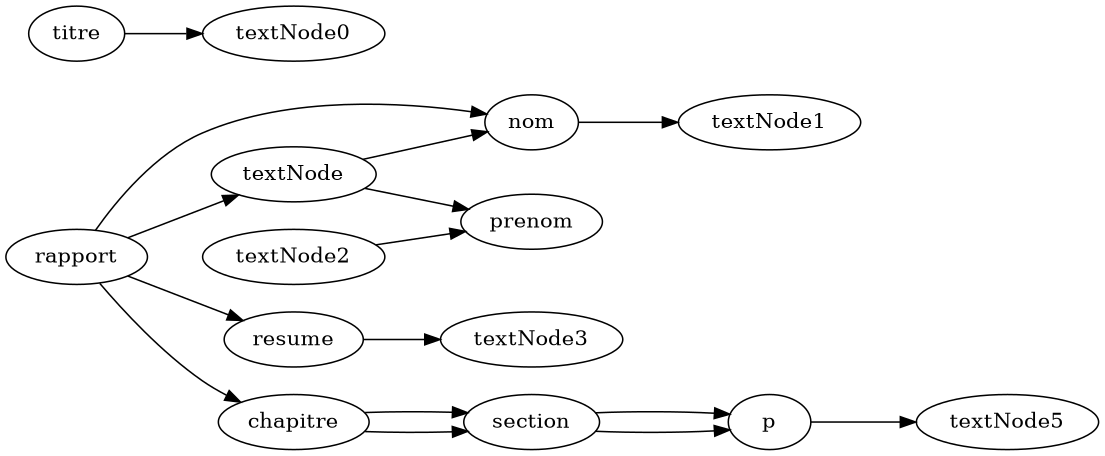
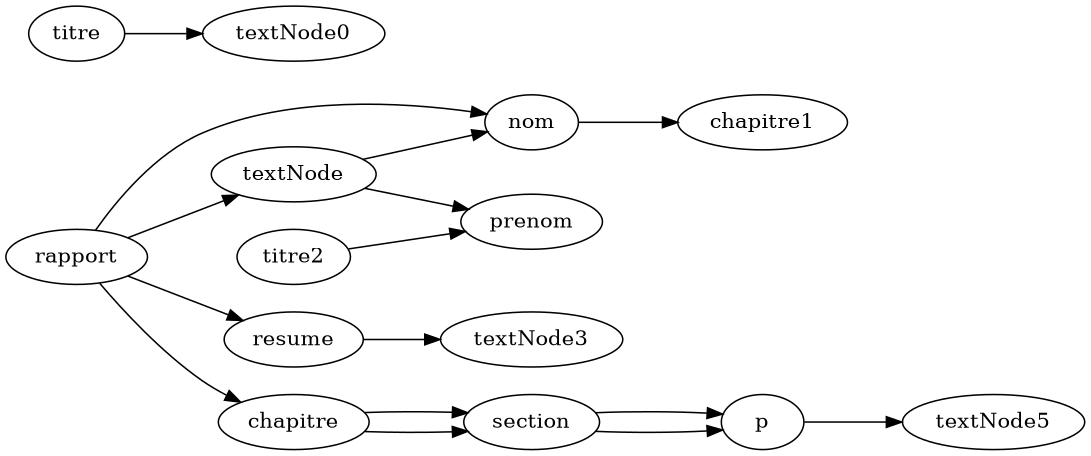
(770, 122) -> (763, 122)
(294, 257) -> (294, 257)
